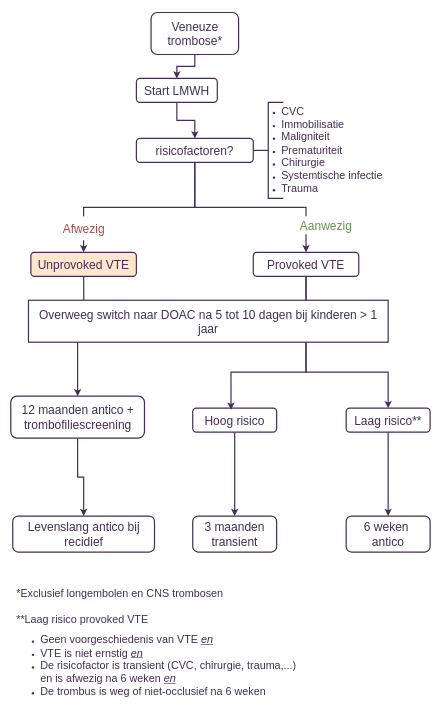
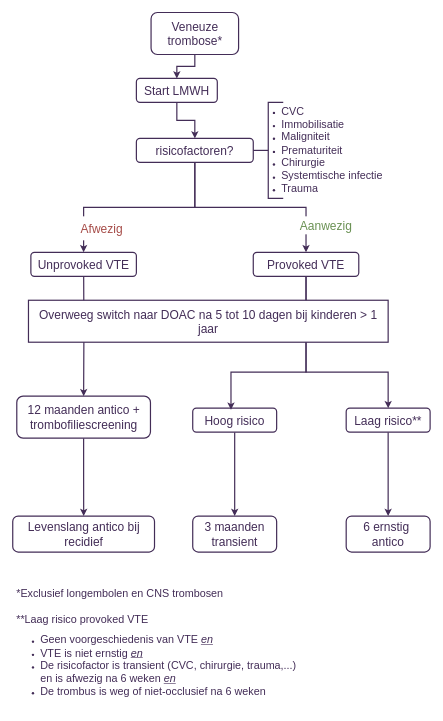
(84, 228) -> (102, 228)
(84, 264) -> (84, 264)
(78, 417) -> (84, 417)
(389, 534) -> (389, 534)
